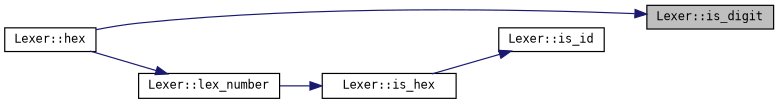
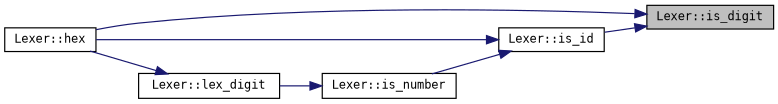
none -> (620, 30)
none -> (291, 40)
(209, 86) -> (209, 86)
(389, 86) -> (389, 86)
